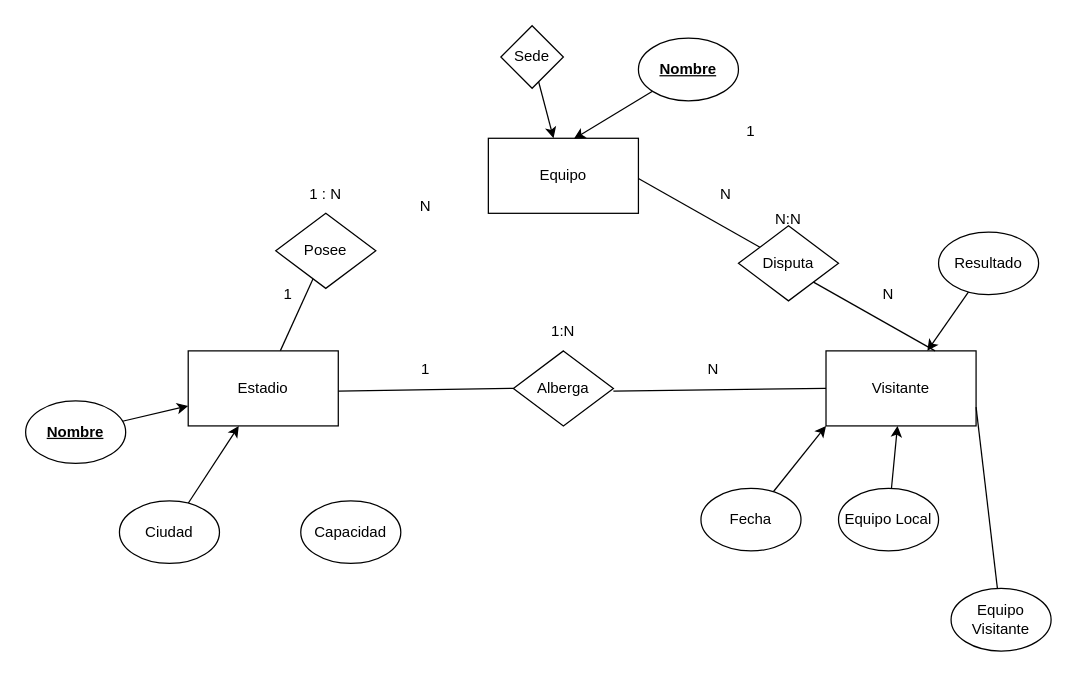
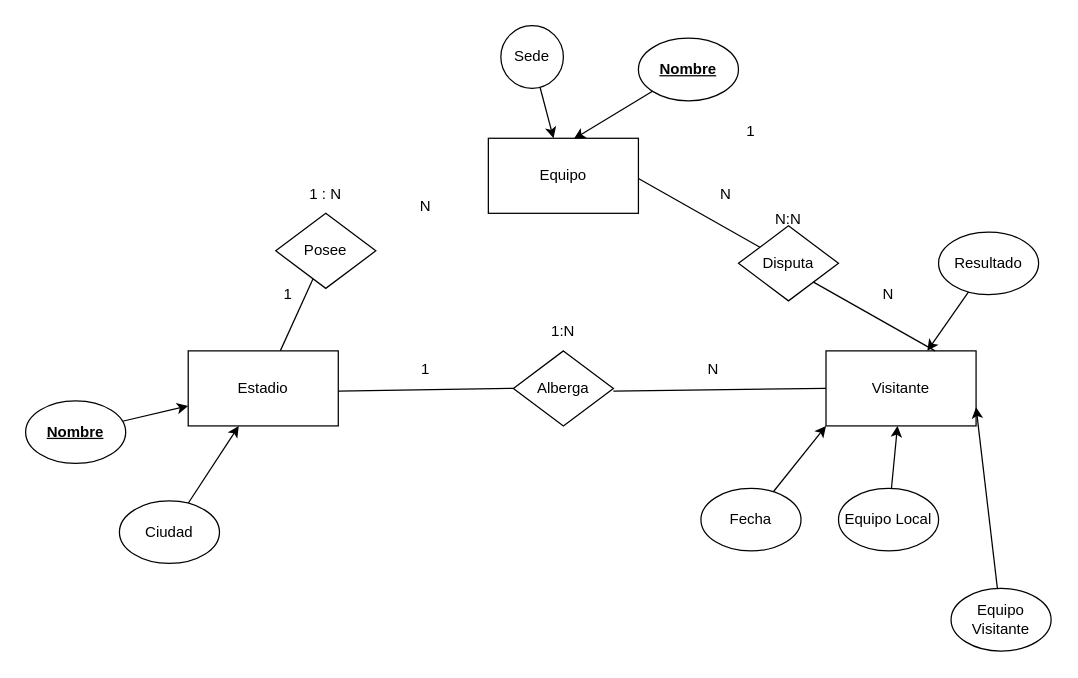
(532, 57) -> (532, 57)
(976, 413) -> (977, 417)
(351, 532) -> none
